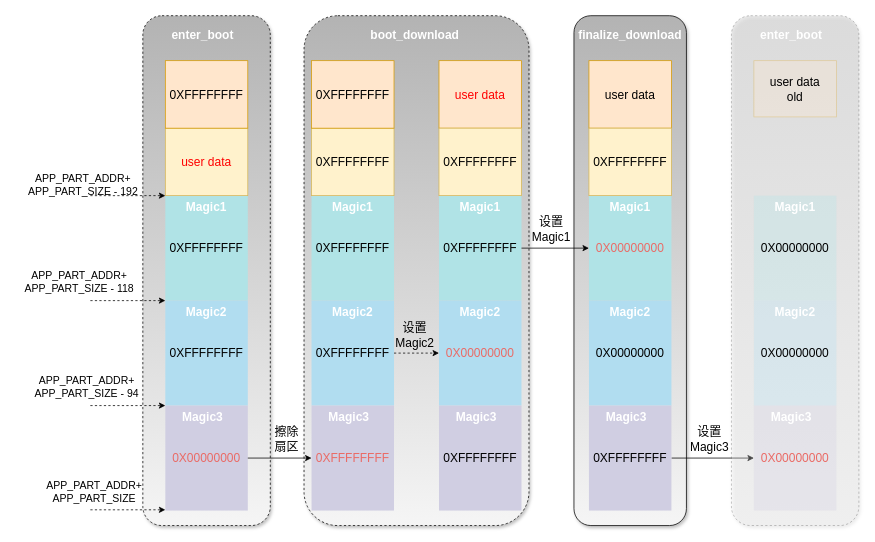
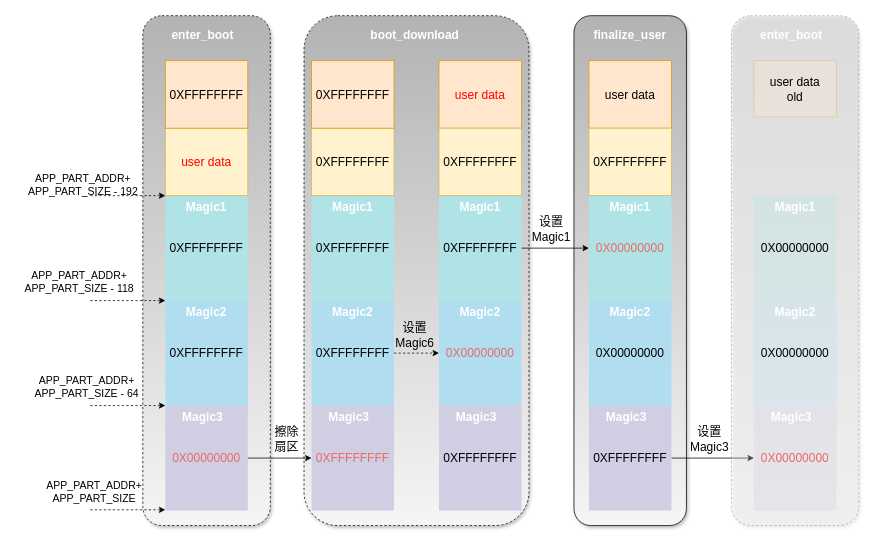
(630, 34) -> (630, 34)
(415, 336) -> (415, 336)
(87, 387) -> (87, 387)
